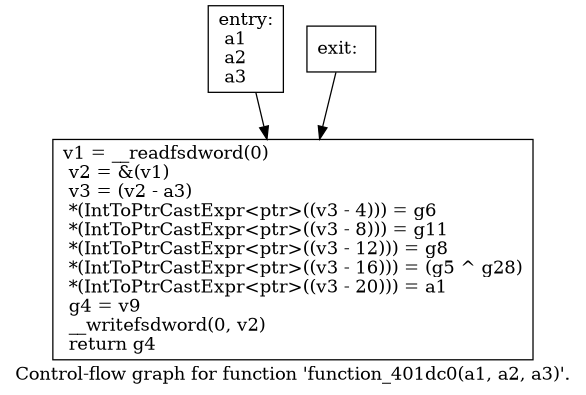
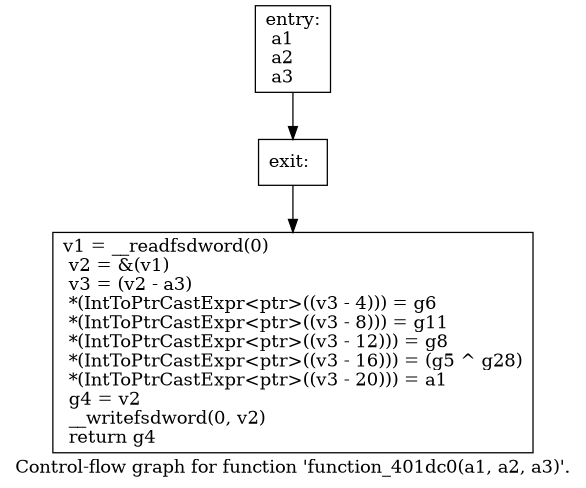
(260, 110) -> (293, 110)
(102, 306) -> (102, 399)
